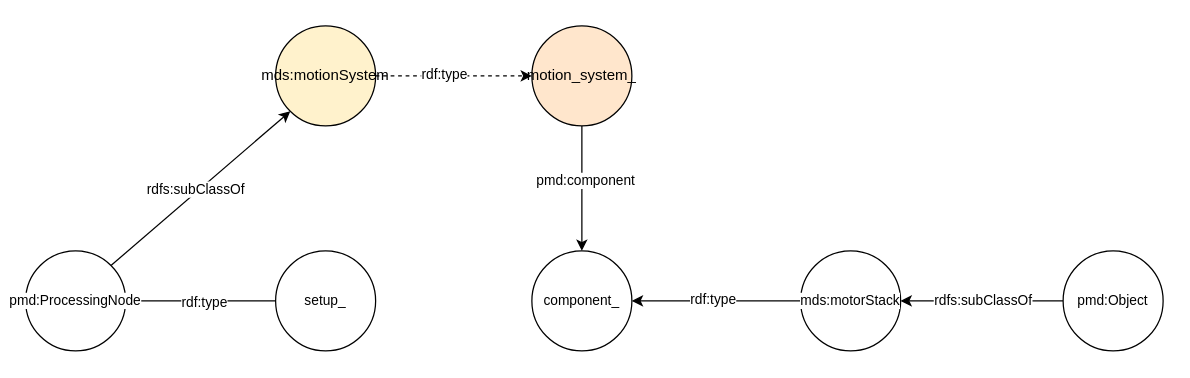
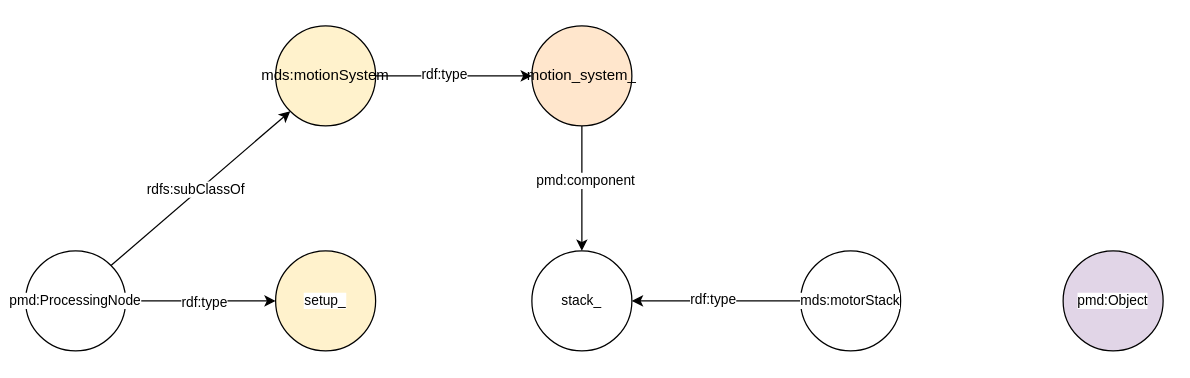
(495, 76) -> (495, 76)
(269, 301) -> (266, 301)
(326, 301) -> (326, 301)
(582, 301) -> (582, 301)
(986, 301) -> none
(1113, 301) -> (1113, 301)
